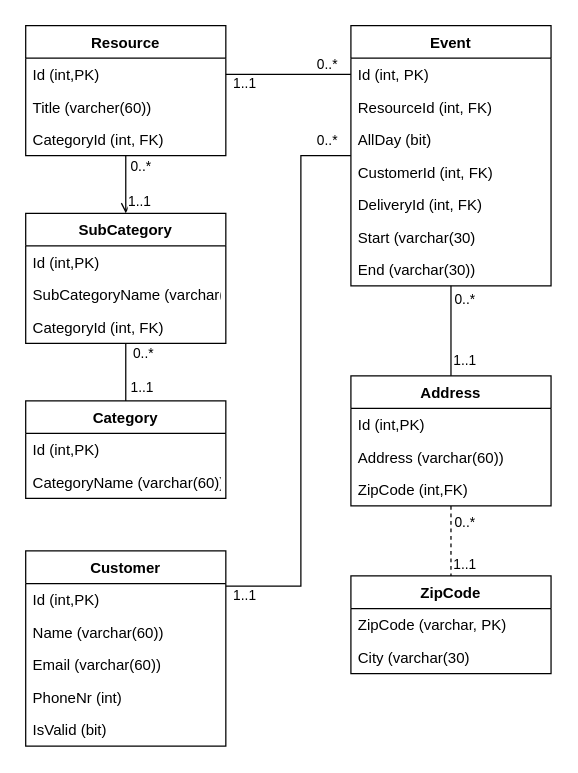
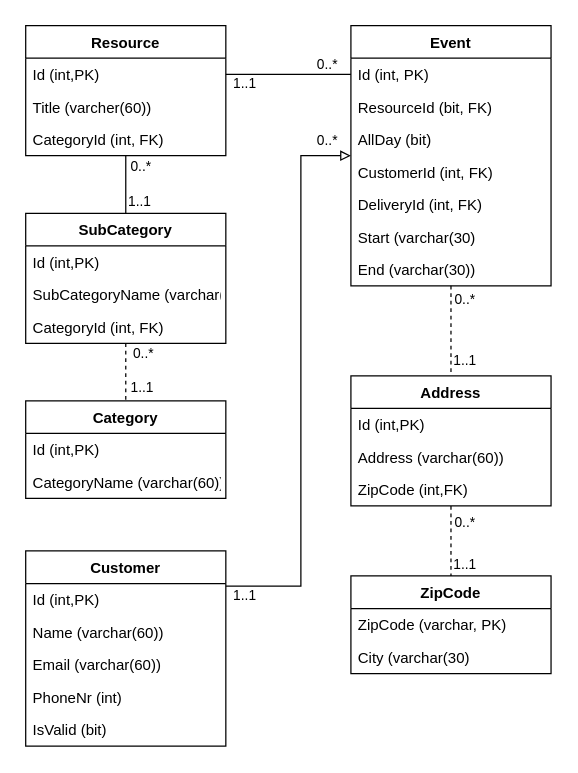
(434, 108) -> (434, 108)
(343, 156) -> (339, 156)
(126, 207) -> (126, 208)
(451, 332) -> (451, 332)
(126, 371) -> (126, 371)
